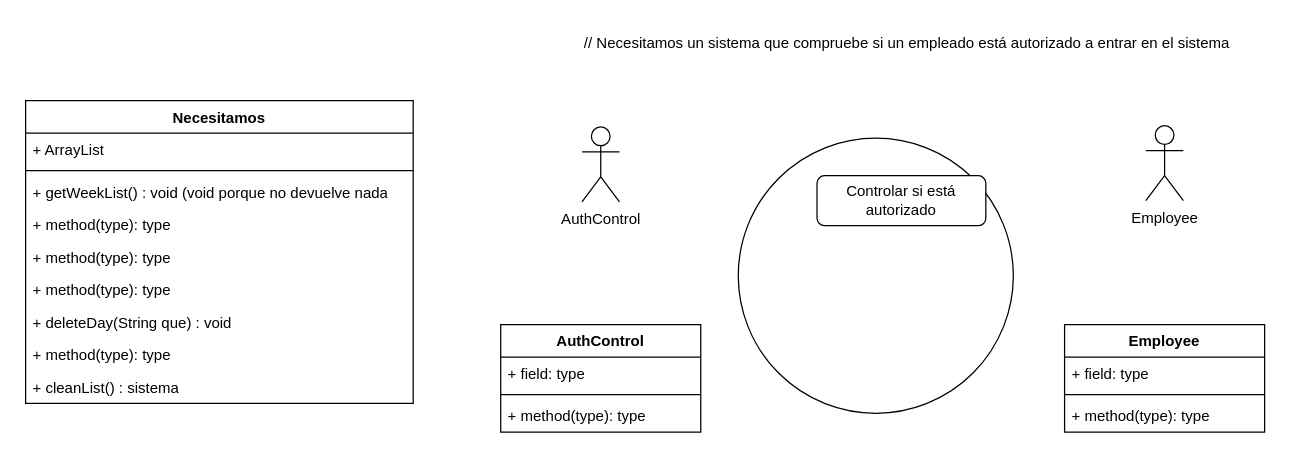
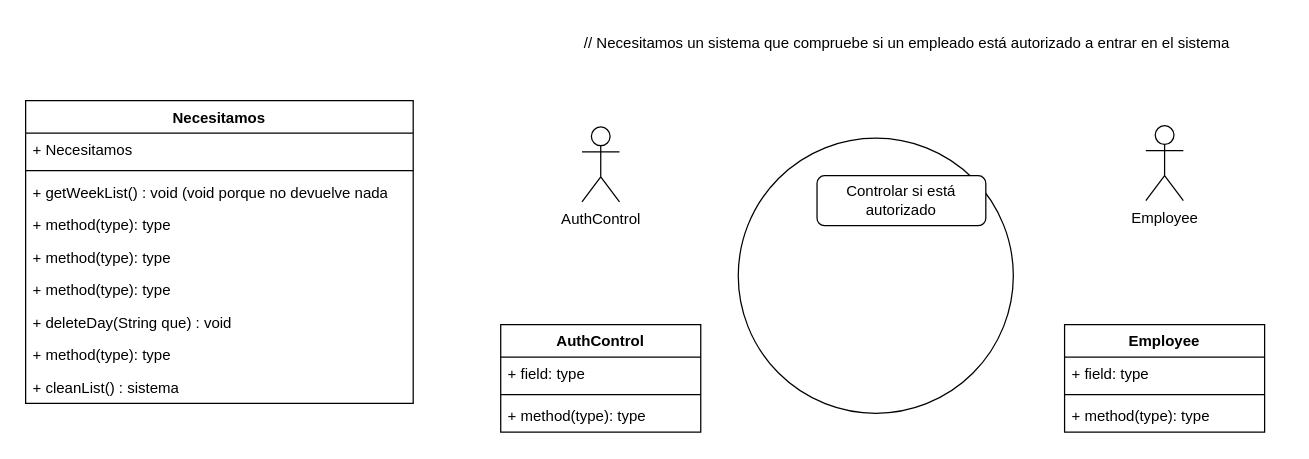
(75, 151) -> (84, 151)
